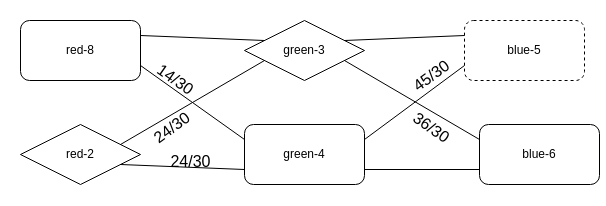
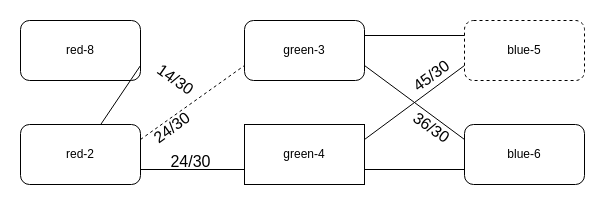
(203, 38) -> none
(305, 51) -> (305, 51)
(190, 101) -> (121, 95)
(191, 104) -> (190, 104)
(81, 155) -> (81, 155)
(305, 155) -> (305, 155)
(540, 155) -> (525, 155)
